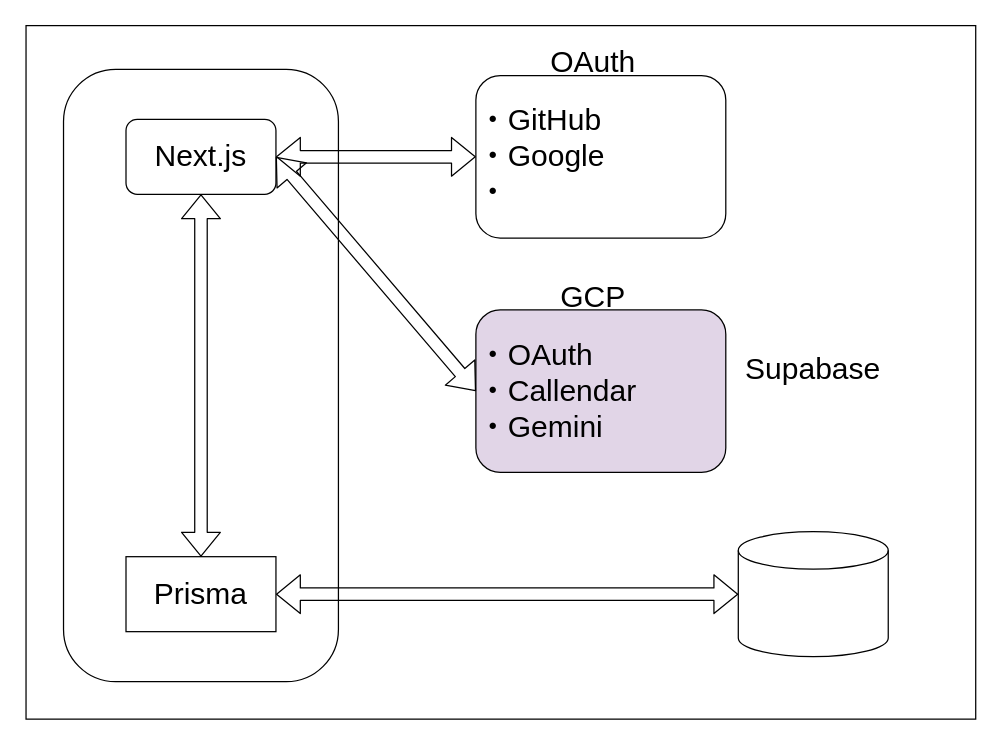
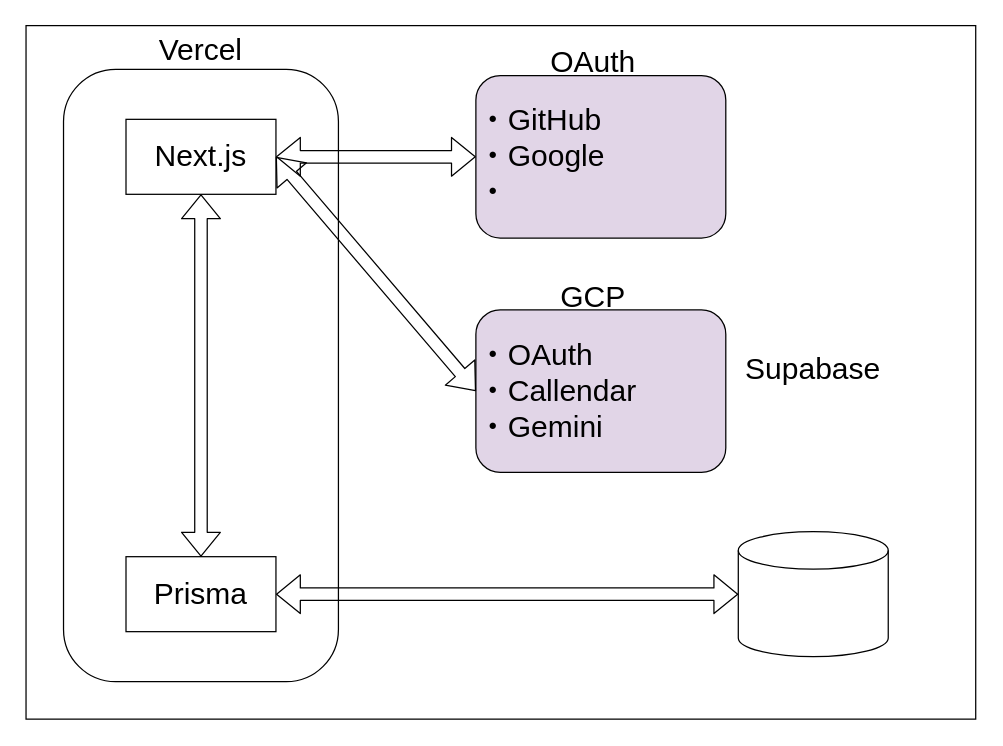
none -> (201, 51)
(201, 157) -> (201, 157)
(601, 157) -> (601, 157)
